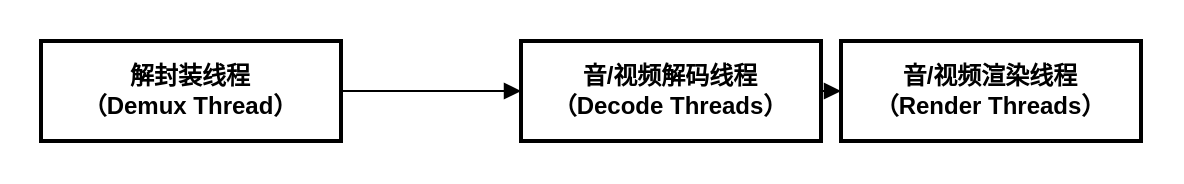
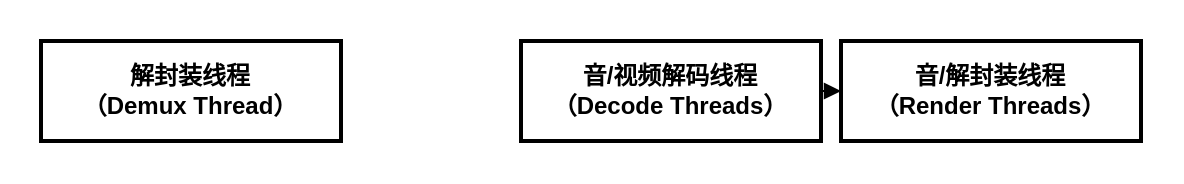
(423, 91) -> none
(991, 91) -> (991, 91)
